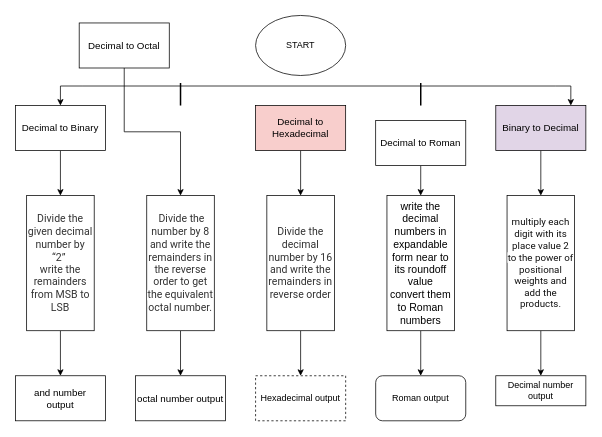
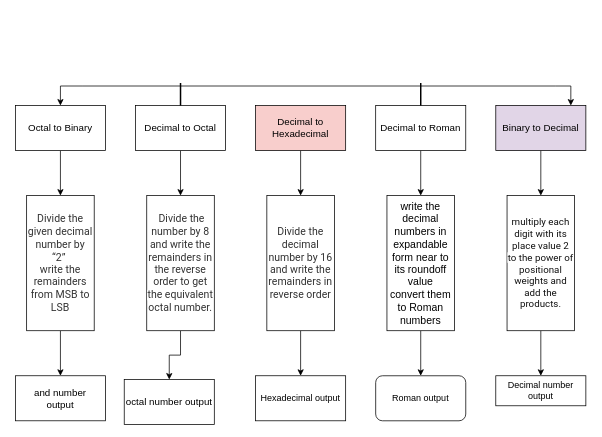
(124, 45) -> (180, 128)
(300, 45) -> none
(60, 128) -> (60, 128)
(420, 143) -> (420, 128)
(180, 398) -> (169, 402)
(300, 398) -> (300, 398)
